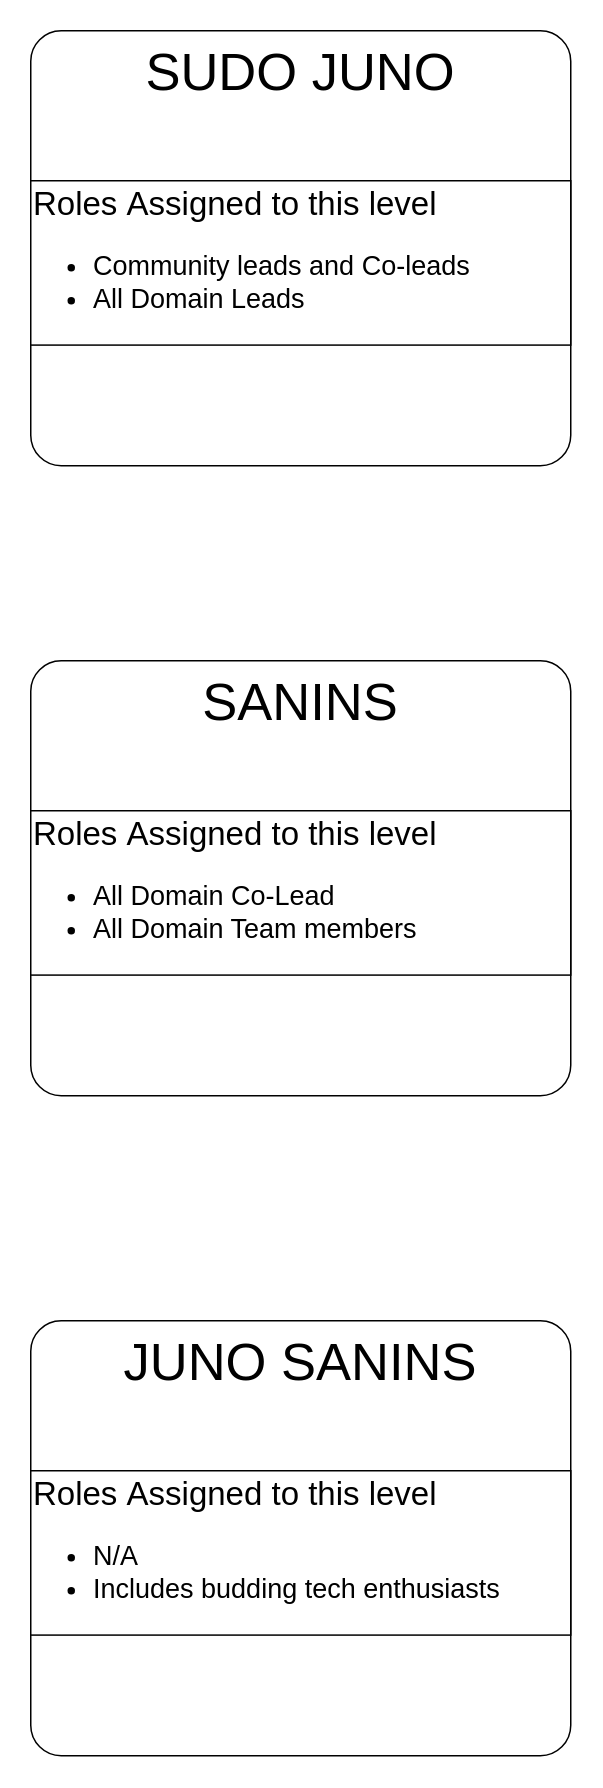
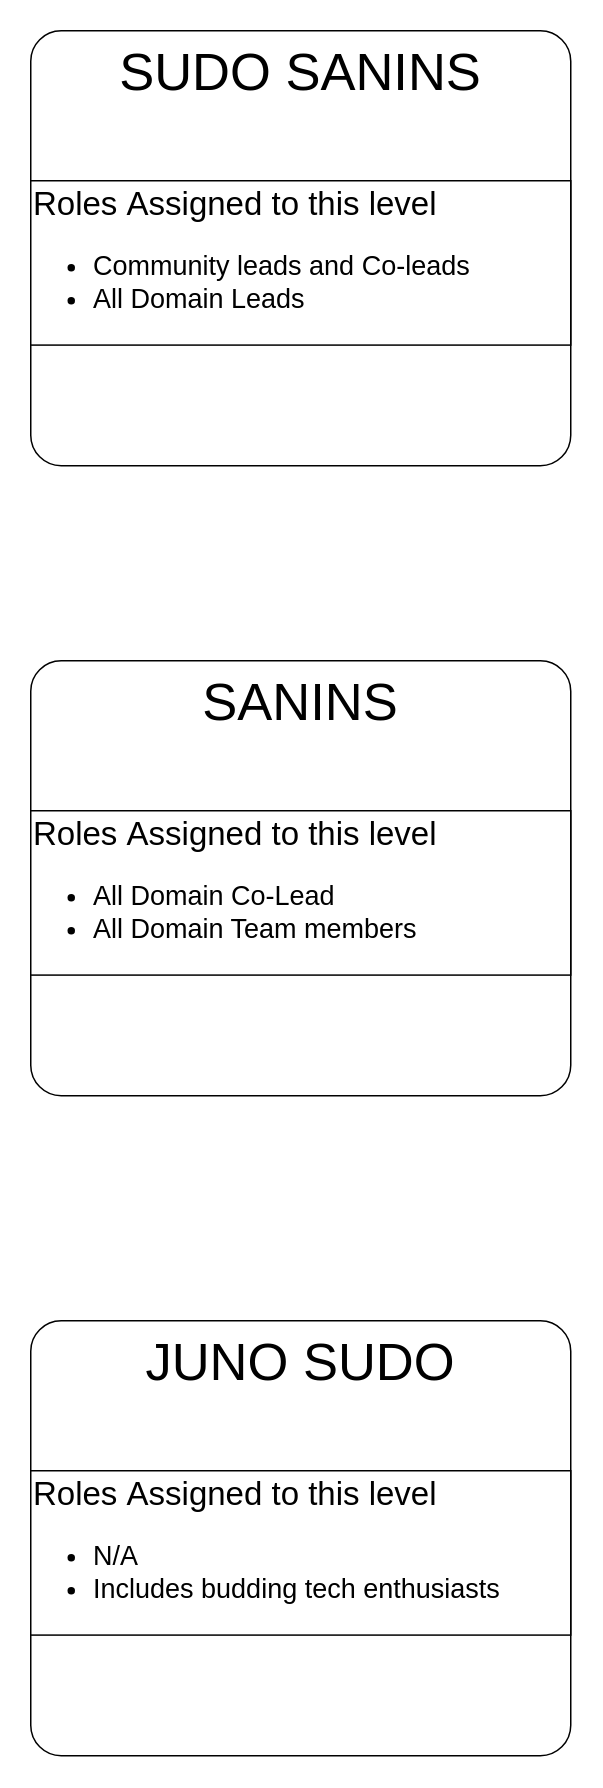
(301, 52) -> (301, 52)
(301, 1342) -> (301, 1342)
